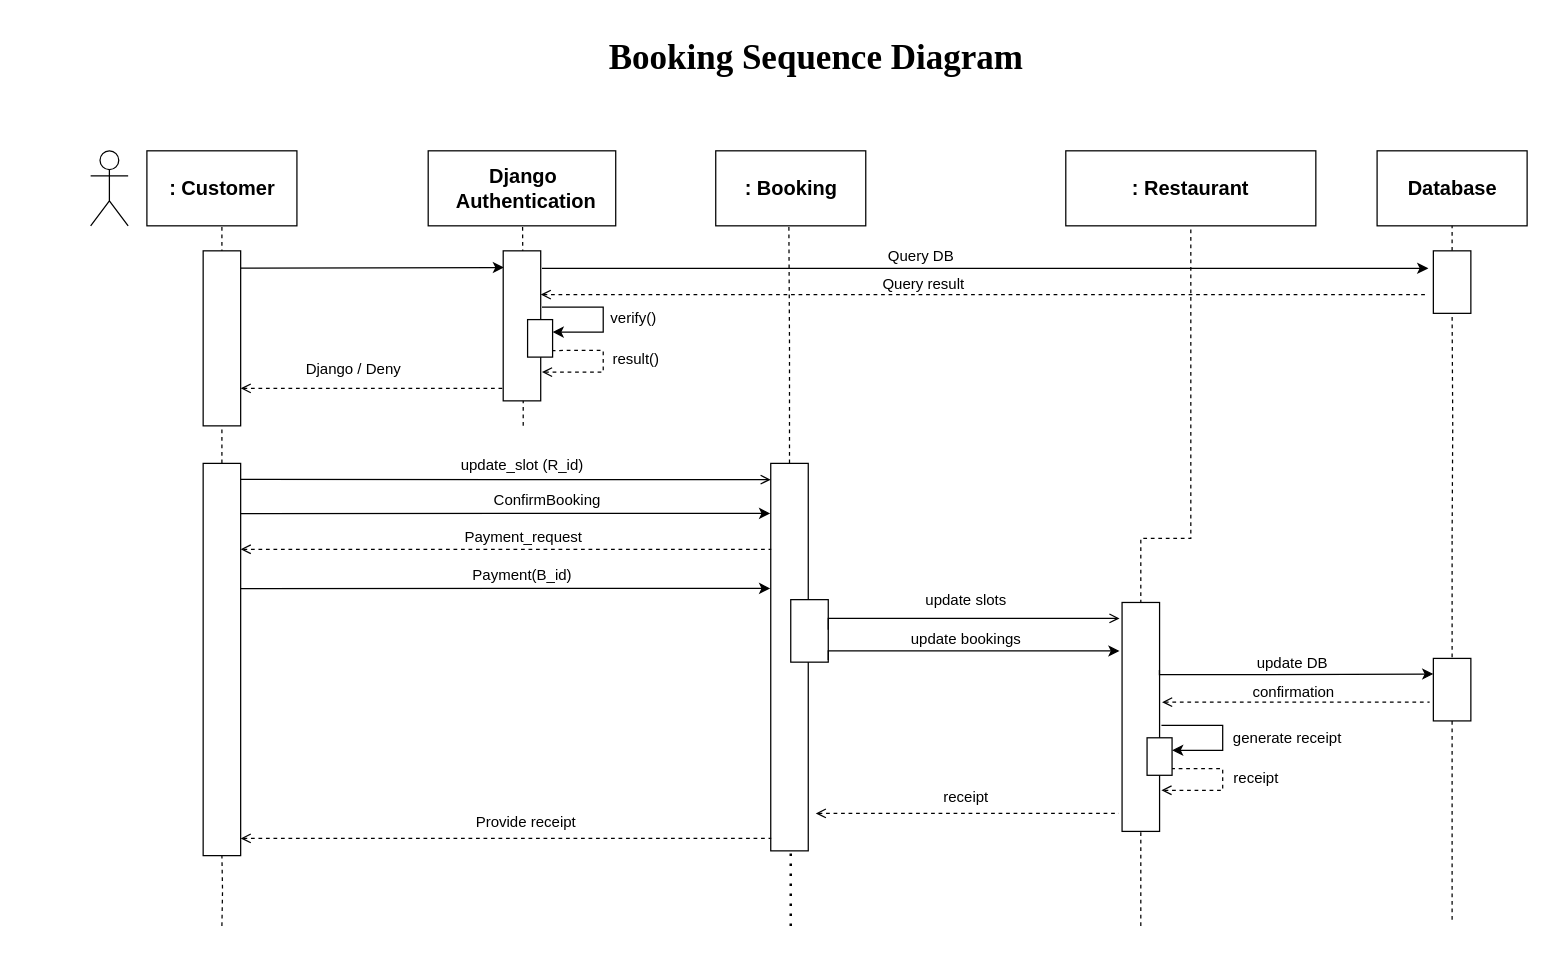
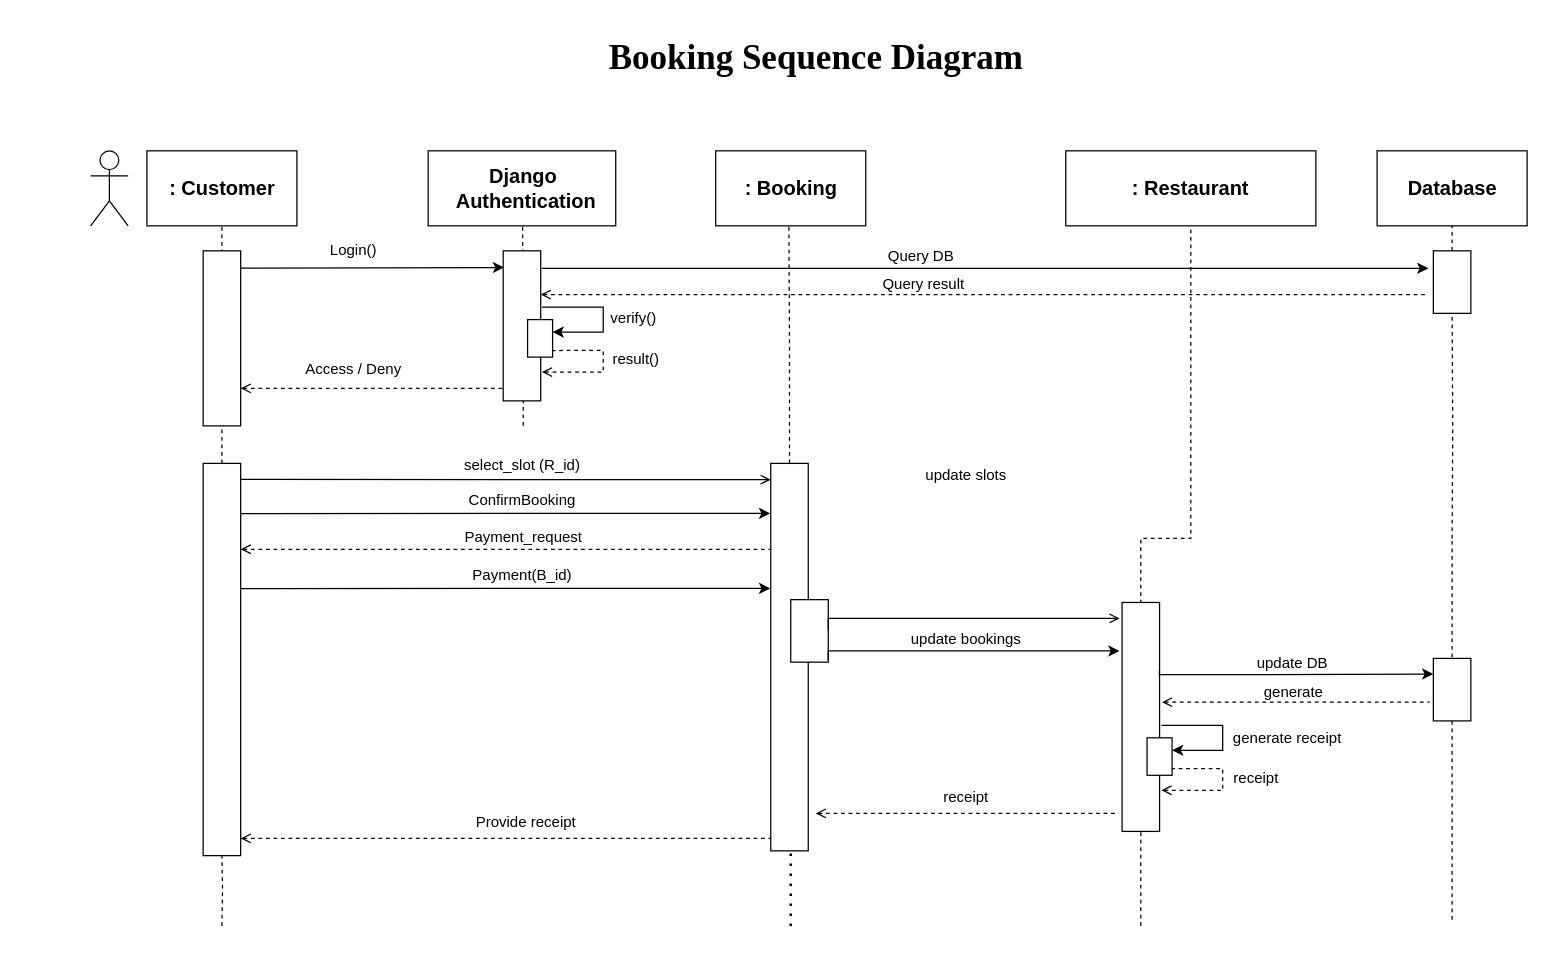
none -> (353, 251)
(354, 369) -> (354, 369)
(523, 466) -> (523, 466)
(547, 501) -> (522, 501)
(966, 601) -> (966, 476)
(1294, 692) -> (1294, 692)
